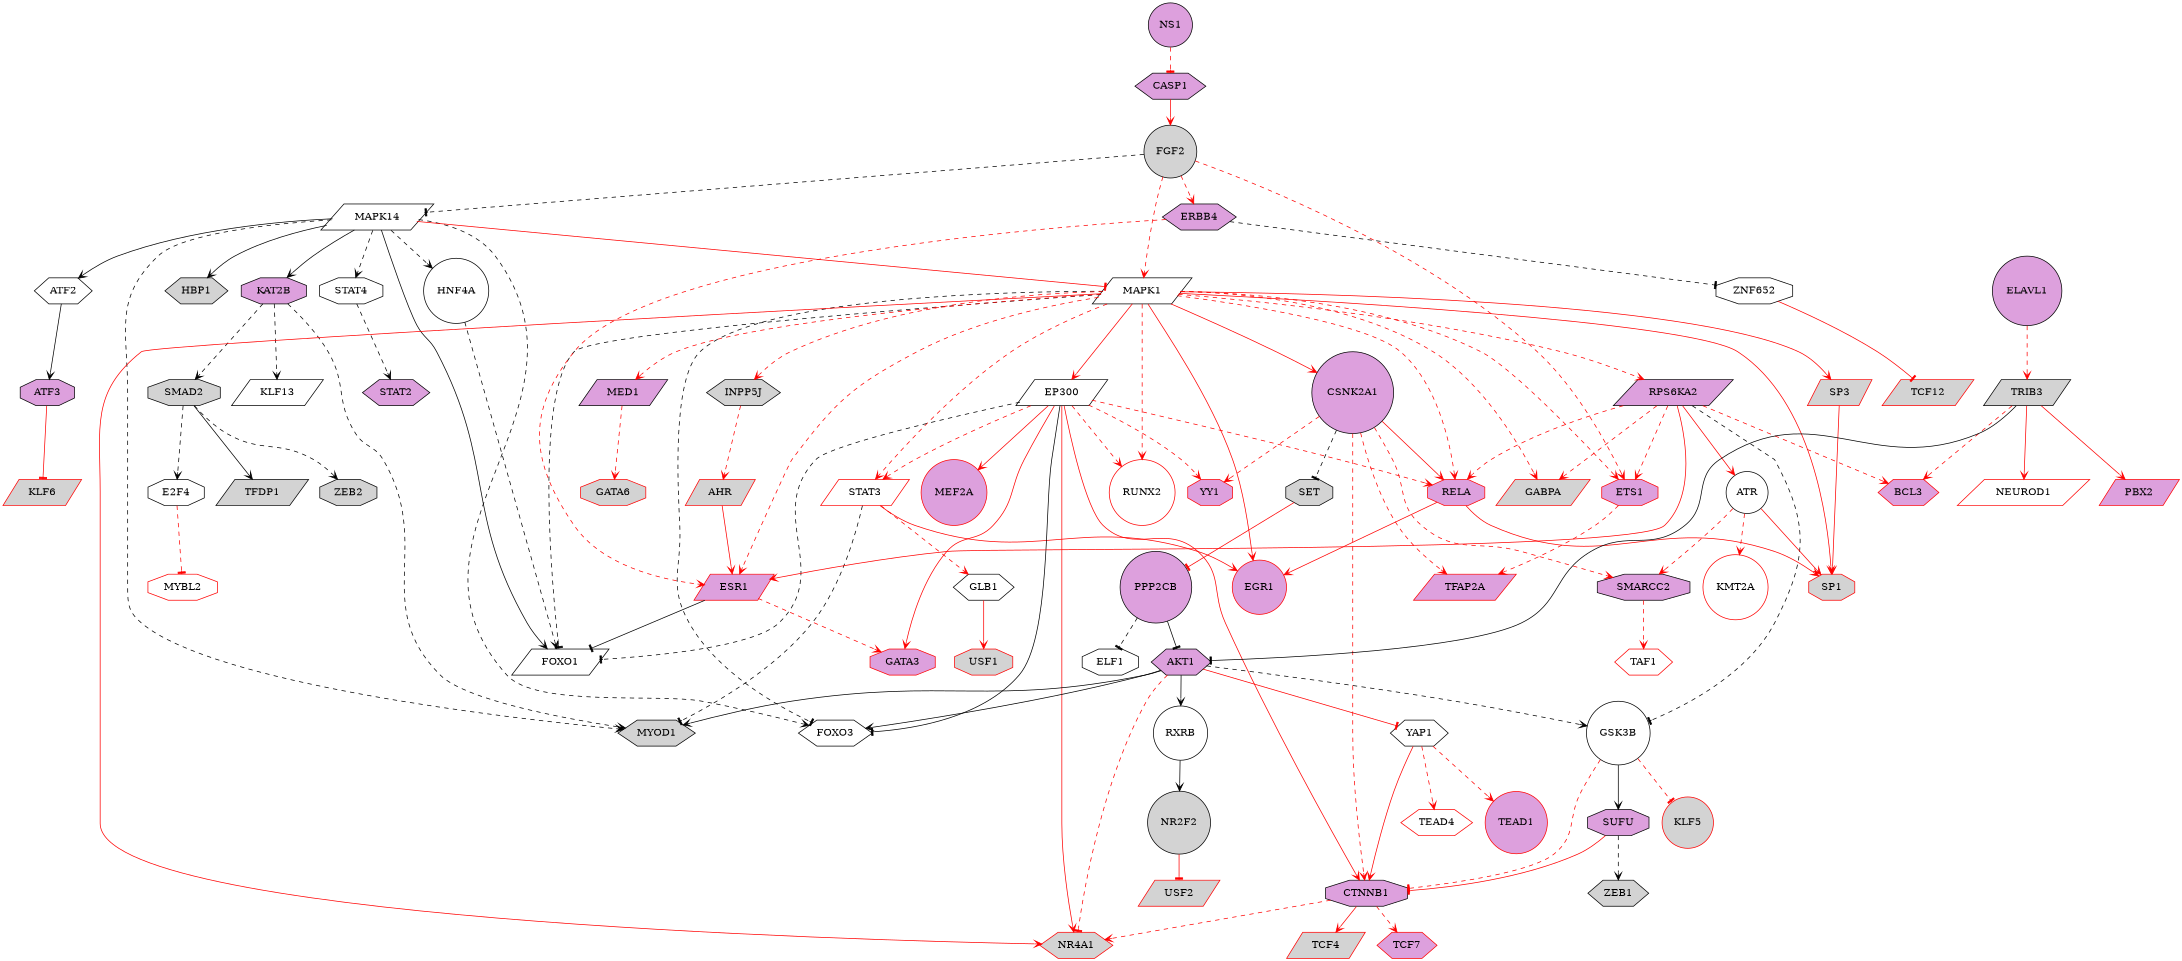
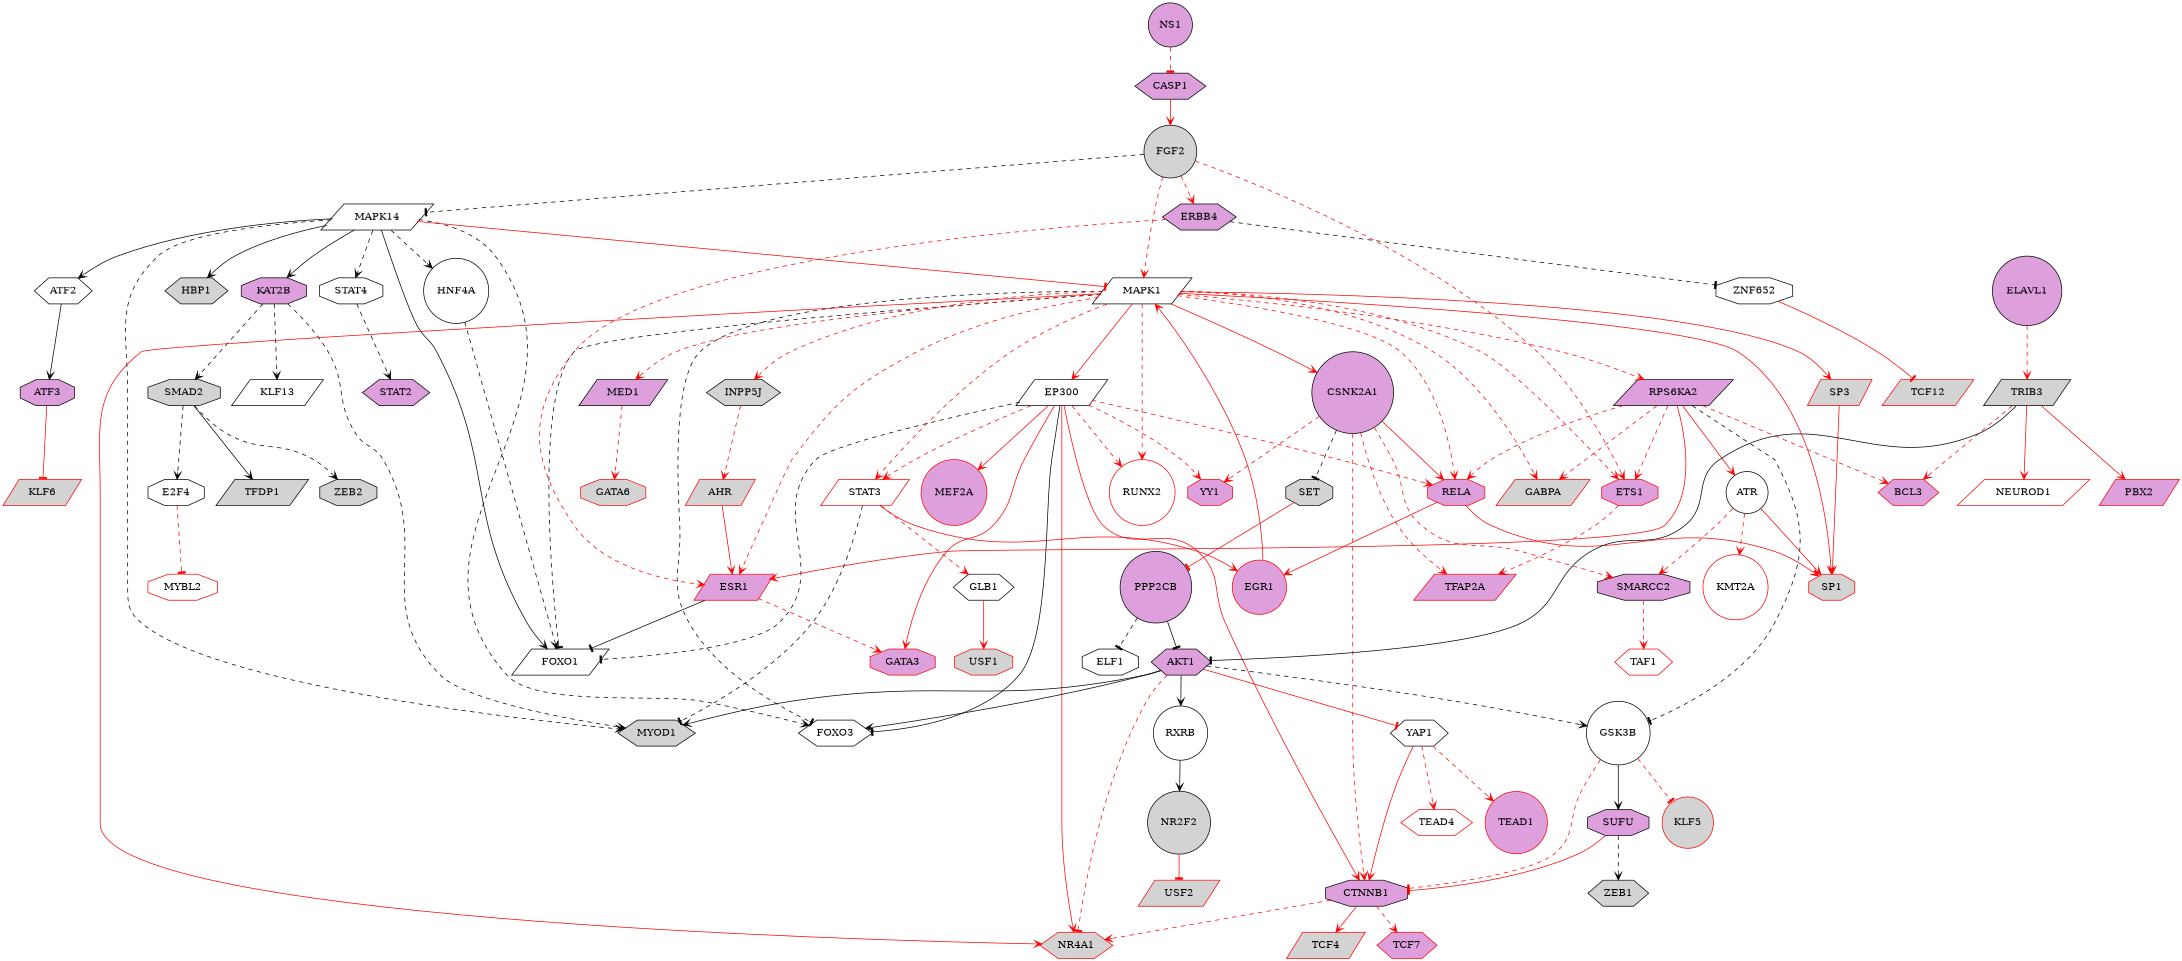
(1217, 422) -> (1232, 427)
